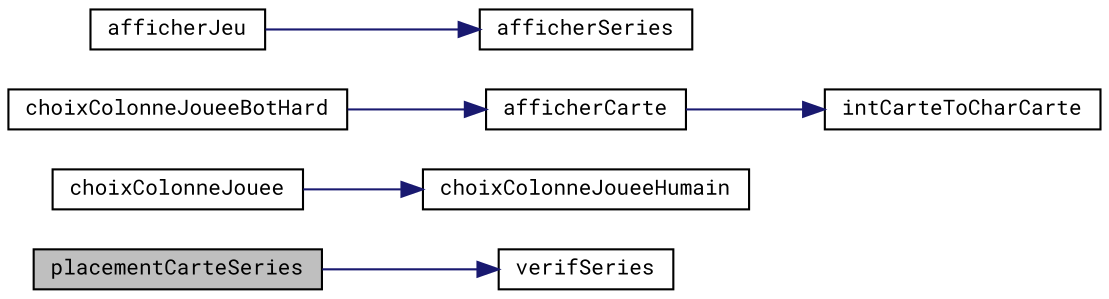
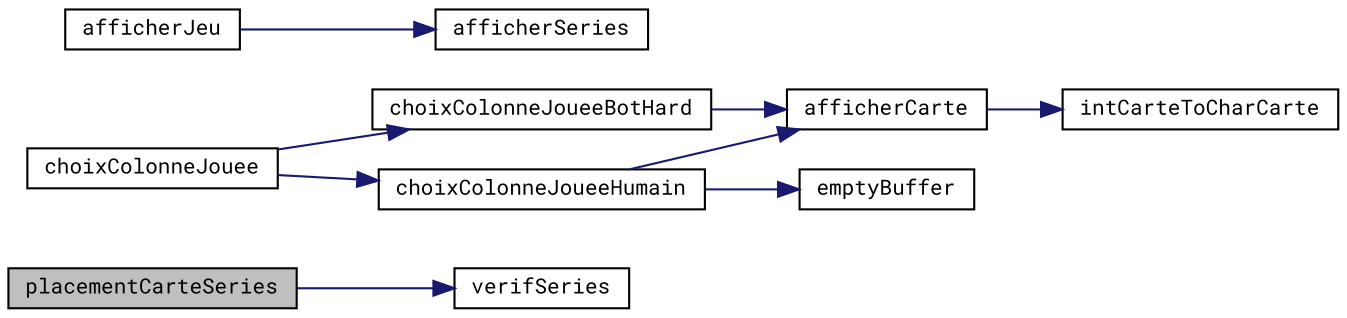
none -> (333, 141)
none -> (704, 152)
none -> (887, 189)
